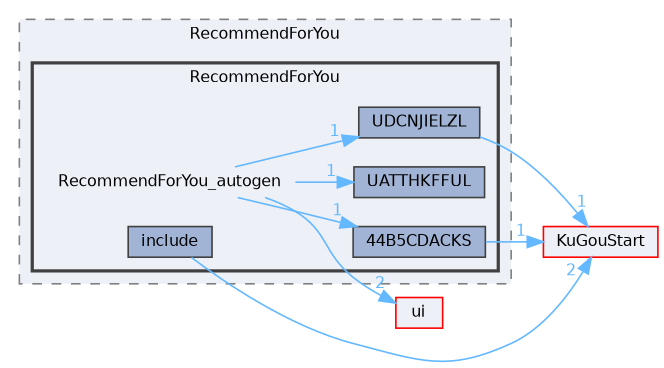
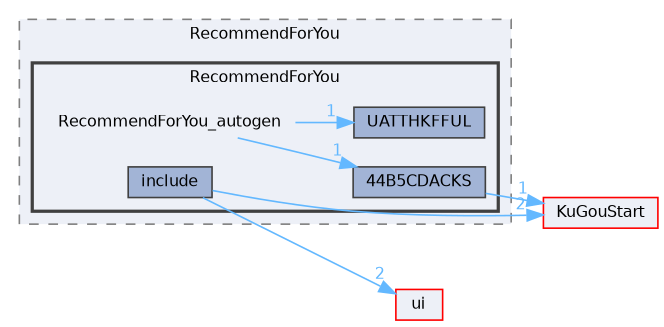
(419, 123) -> none
(326, 243) -> (292, 242)
